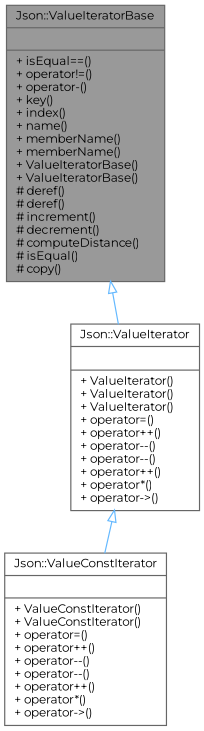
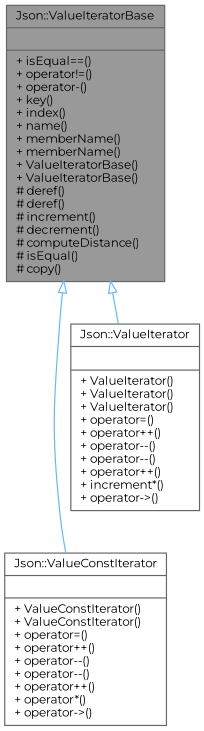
(116, 485) -> (122, 485)
(108, 538) -> (54, 423)
